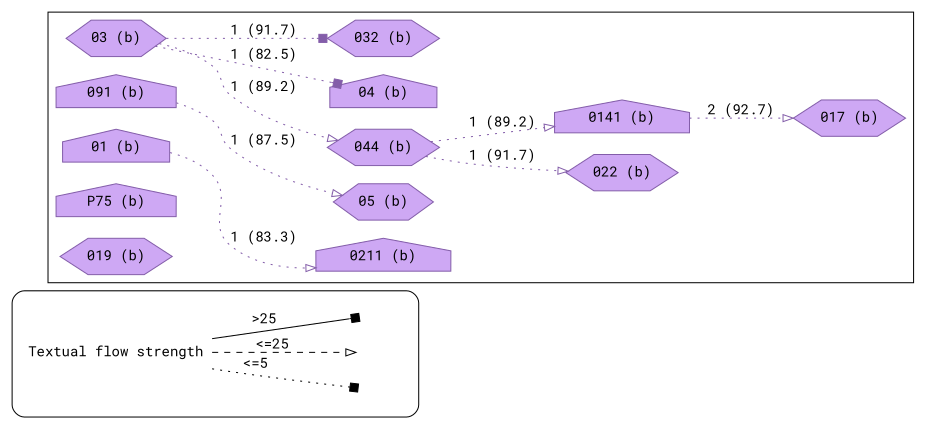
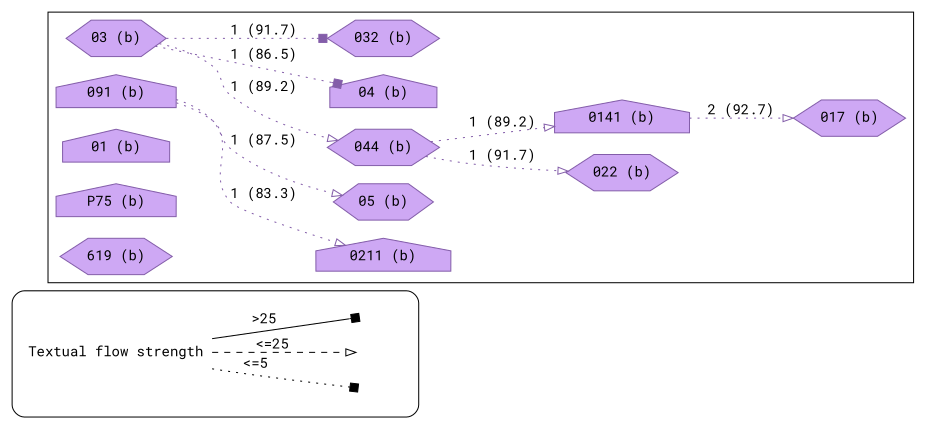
(264, 55) -> (264, 55)
(220, 227) -> (226, 195)
(116, 256) -> (116, 256)
